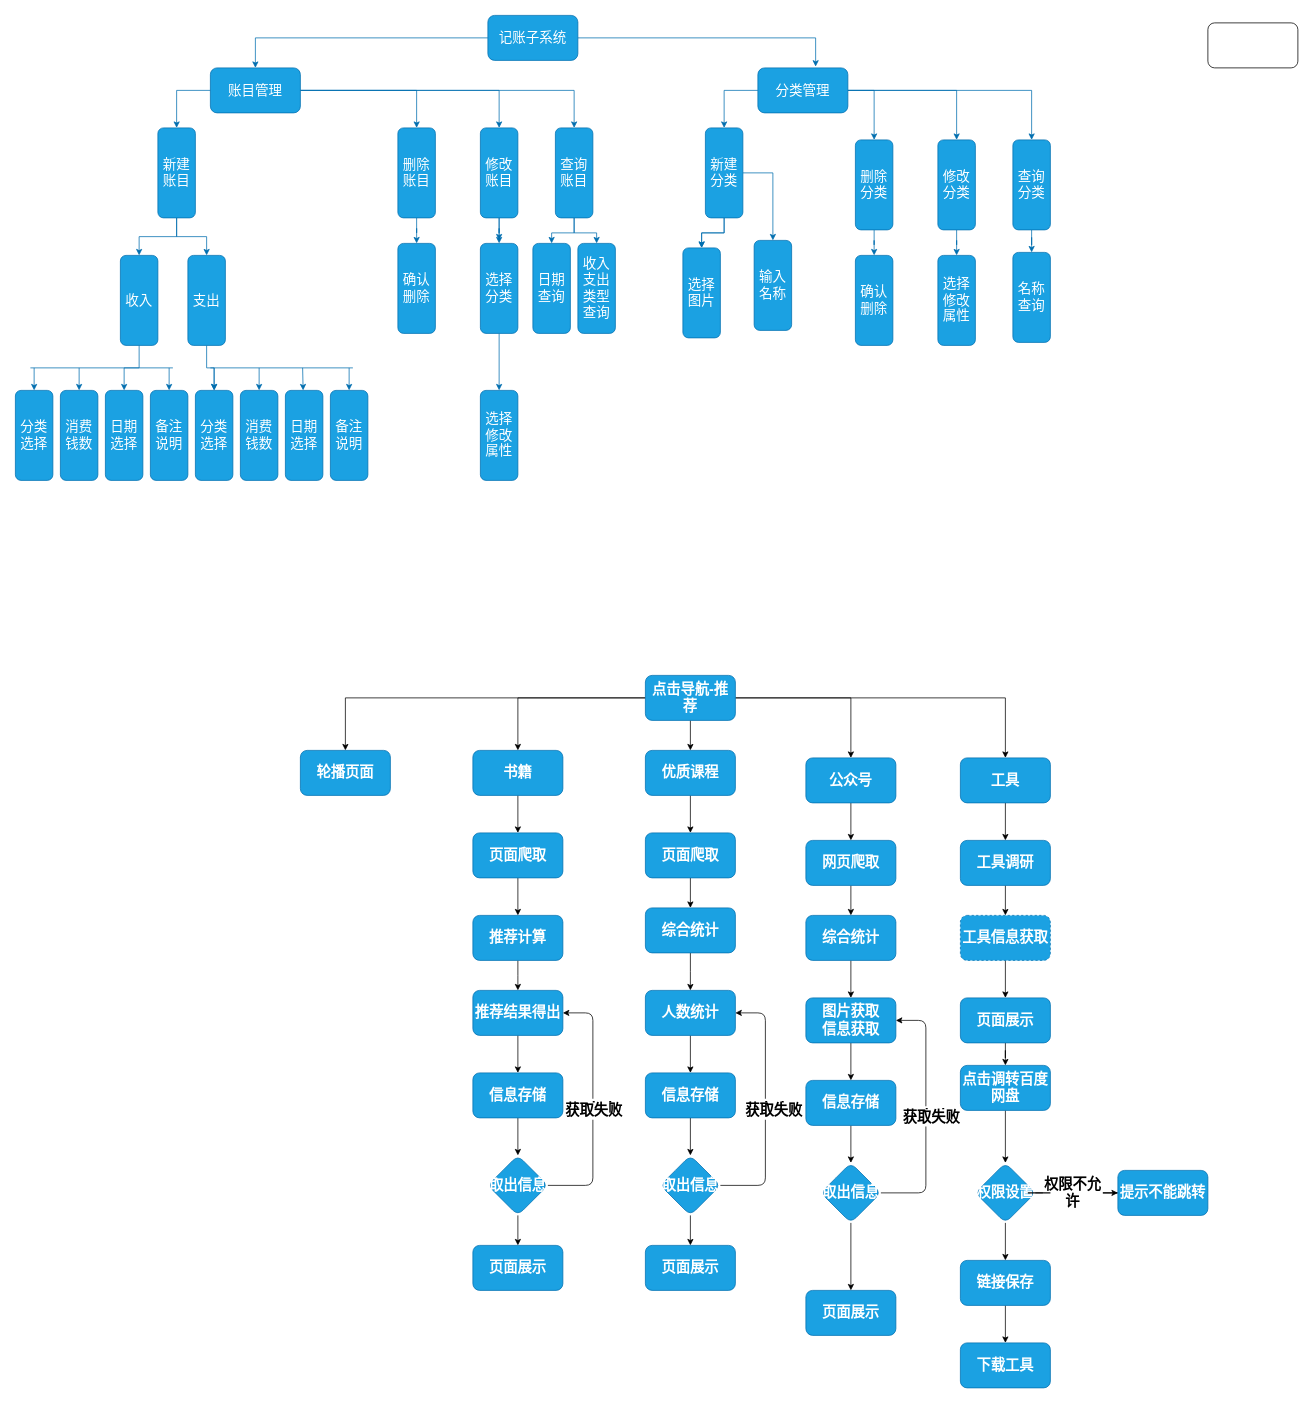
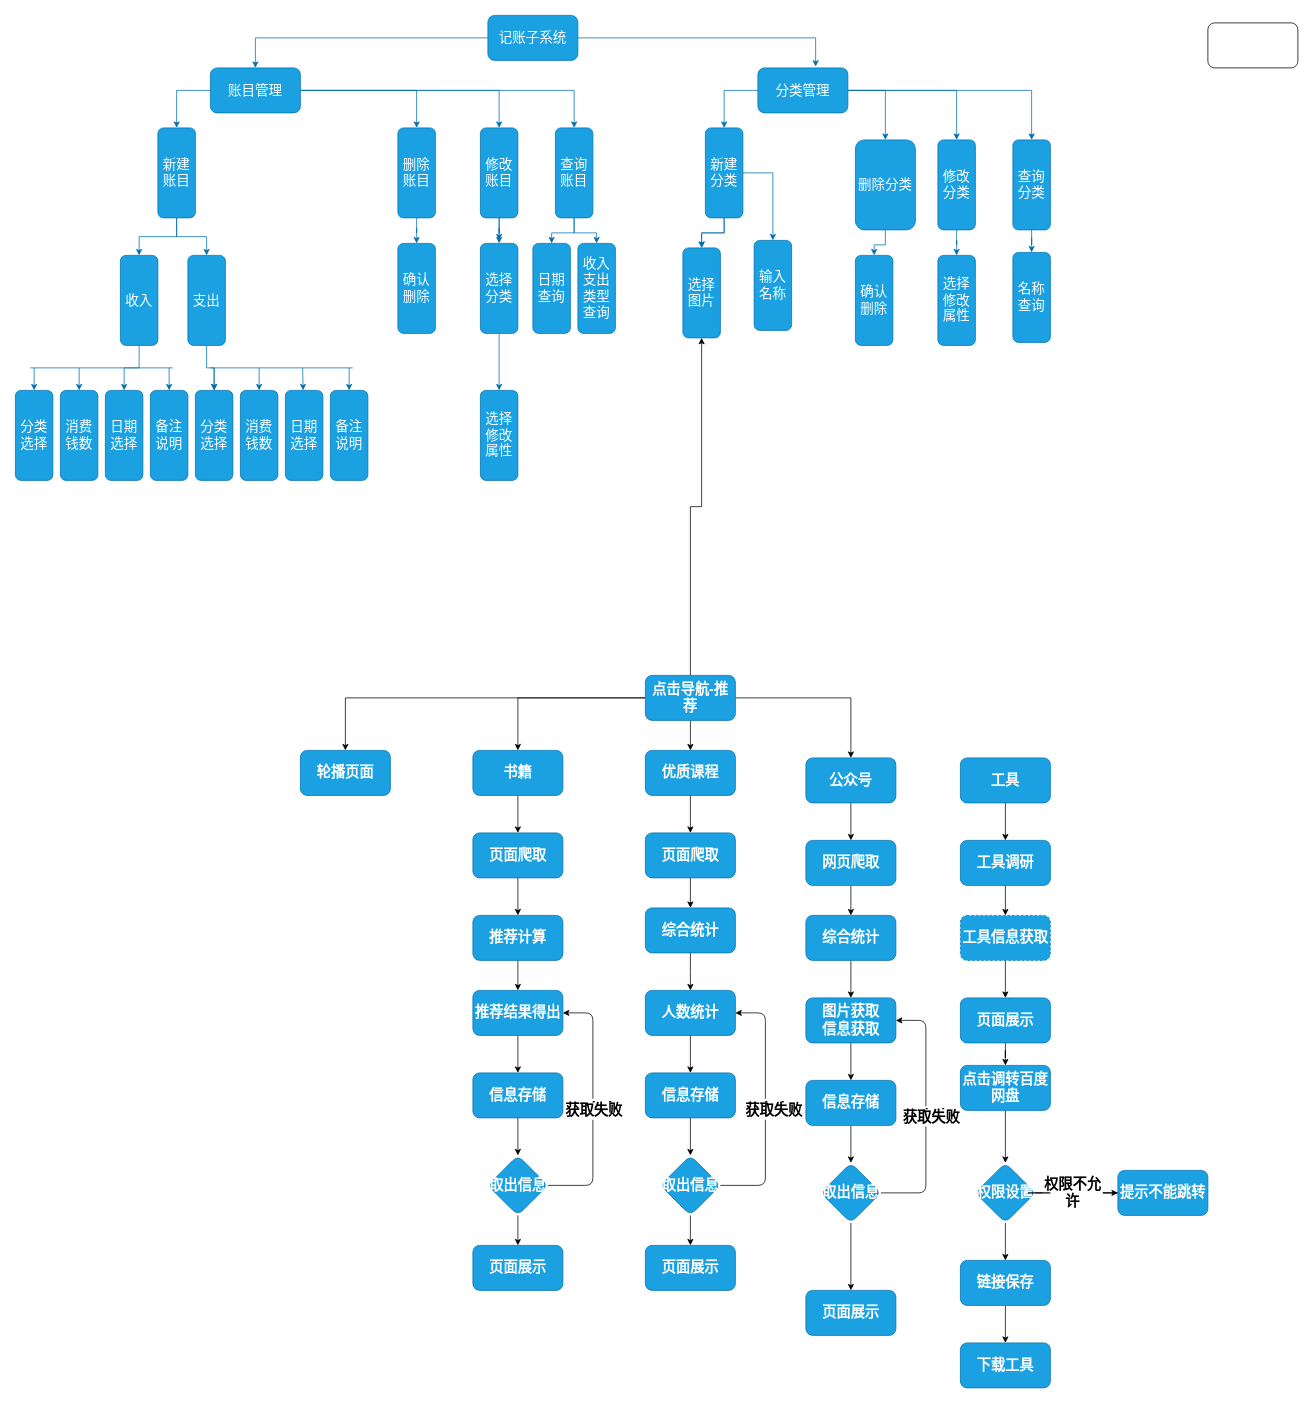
(874, 185) -> (885, 185)
(1005, 724) -> (693, 507)
